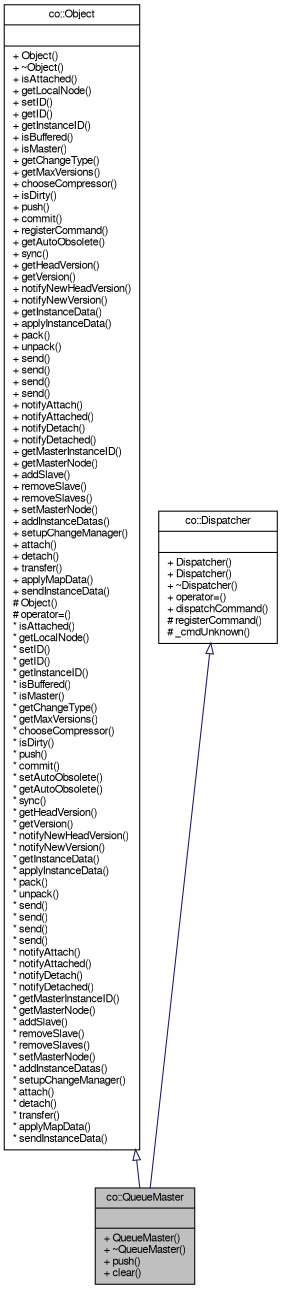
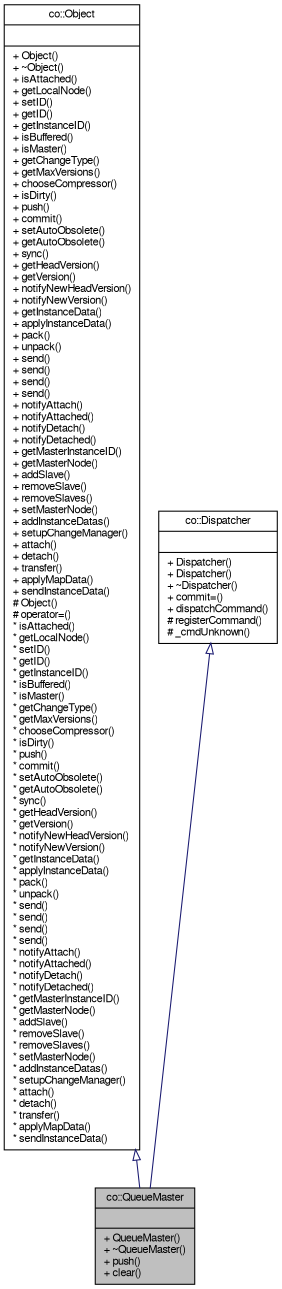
(61, 231) -> (59, 231)
(197, 597) -> (195, 597)
